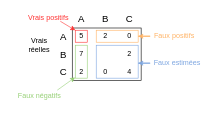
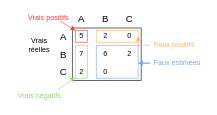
(174, 36) -> (174, 45)
none -> (105, 54)
(129, 72) -> none
(40, 96) -> (40, 96)
